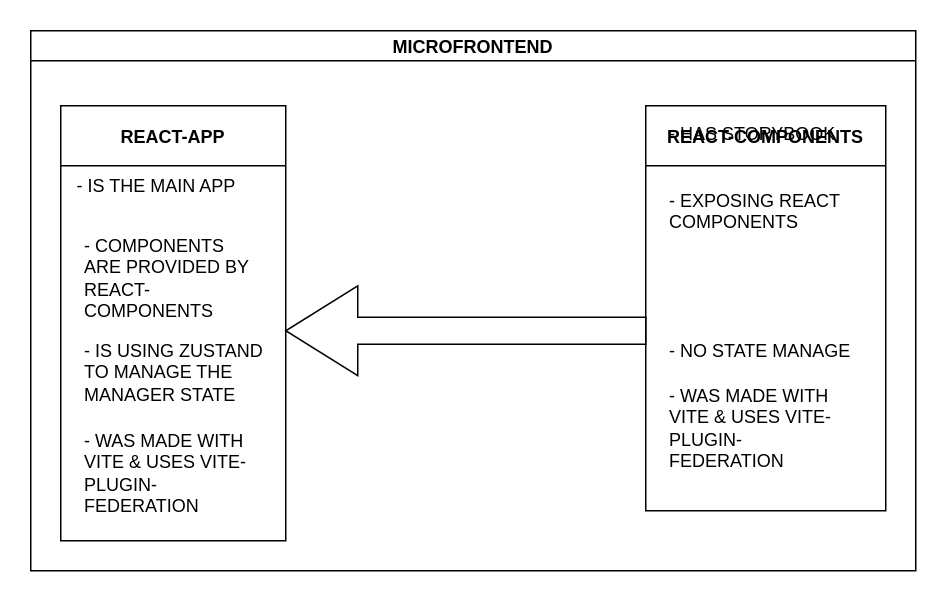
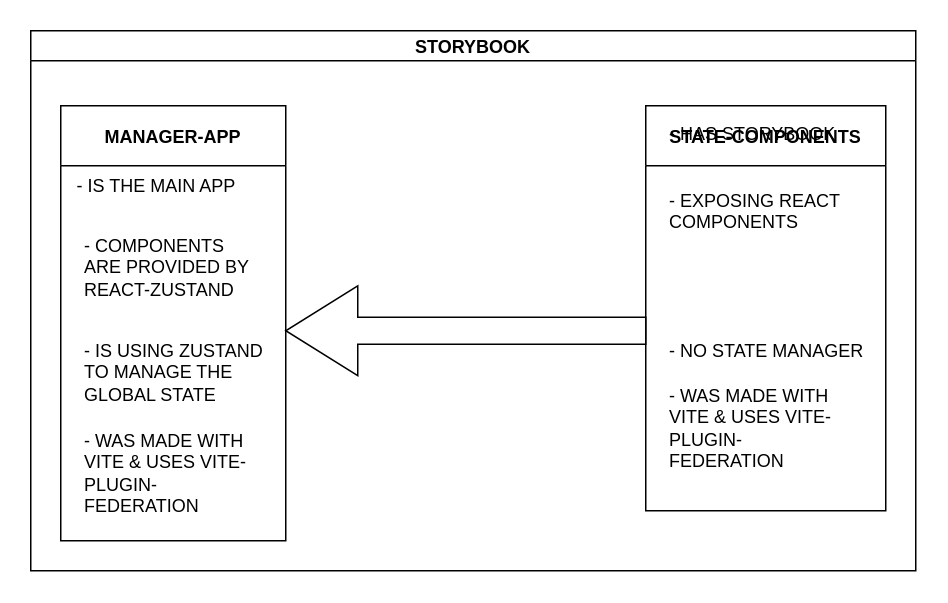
(473, 47) -> (473, 47)
(173, 137) -> (173, 137)
(765, 137) -> (765, 137)
(175, 269) -> (175, 269)
(748, 352) -> (753, 352)
(175, 374) -> (175, 374)
